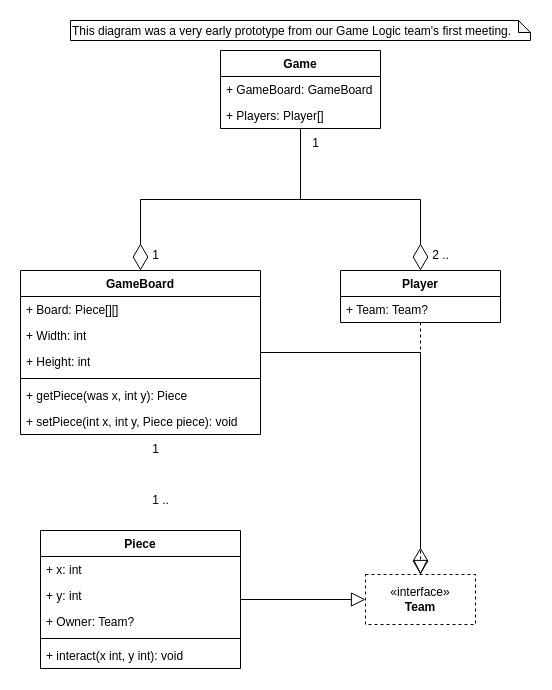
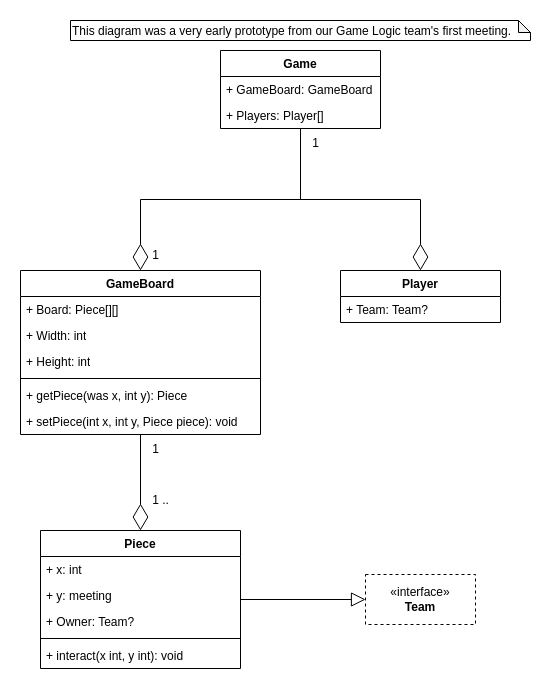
(441, 256) -> none
(421, 337) -> none
(340, 353) -> (141, 470)
(67, 597) -> (81, 597)
